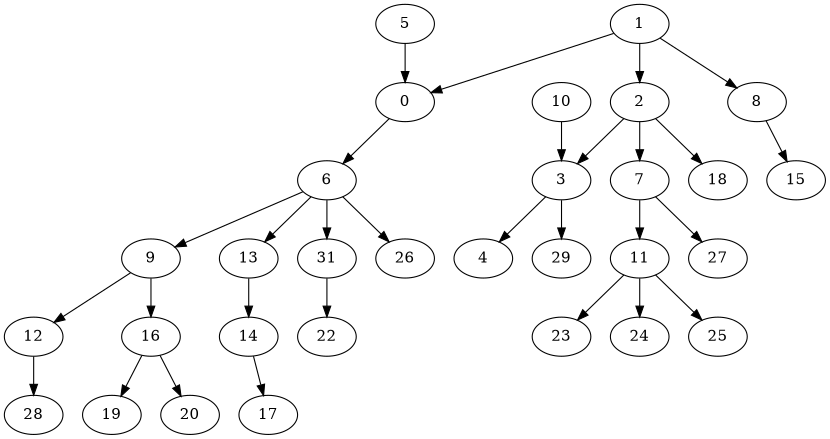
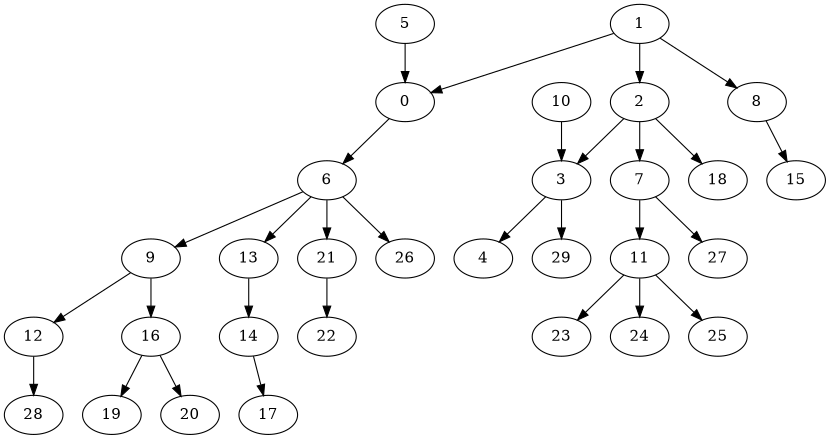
(327, 258) -> (327, 258)
